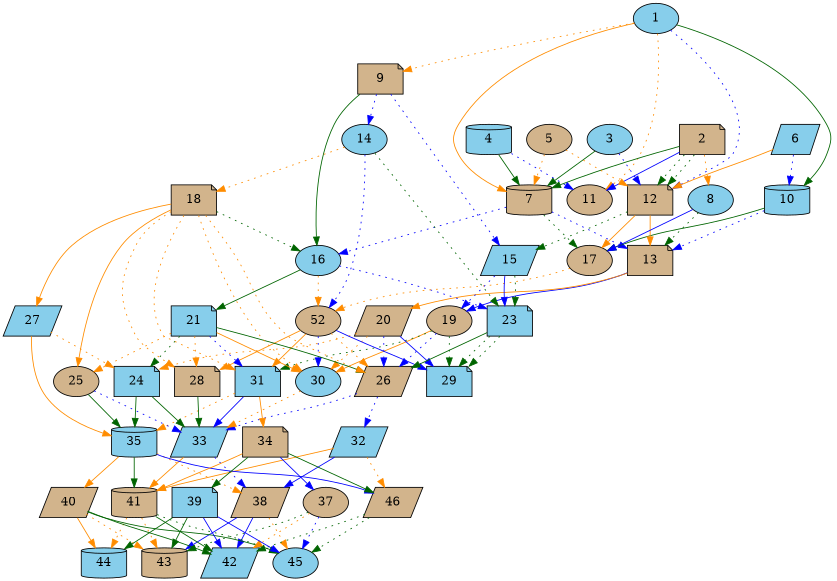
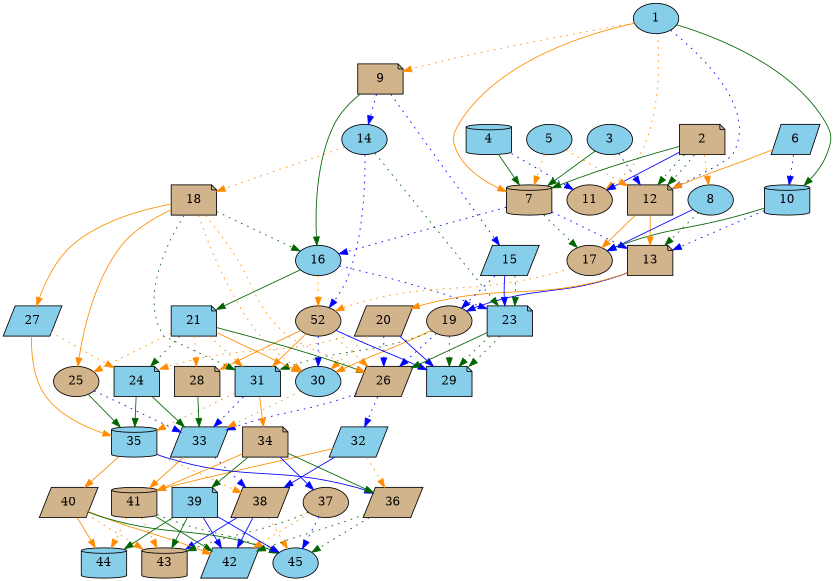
(549, 139) -> (549, 139)
(580, 232) -> none
(123, 287) -> none
(155, 309) -> (155, 309)
(223, 348) -> (223, 348)
(232, 409) -> (232, 409)
(134, 468) -> none
(393, 502) -> (393, 502)
(157, 535) -> (157, 535)
